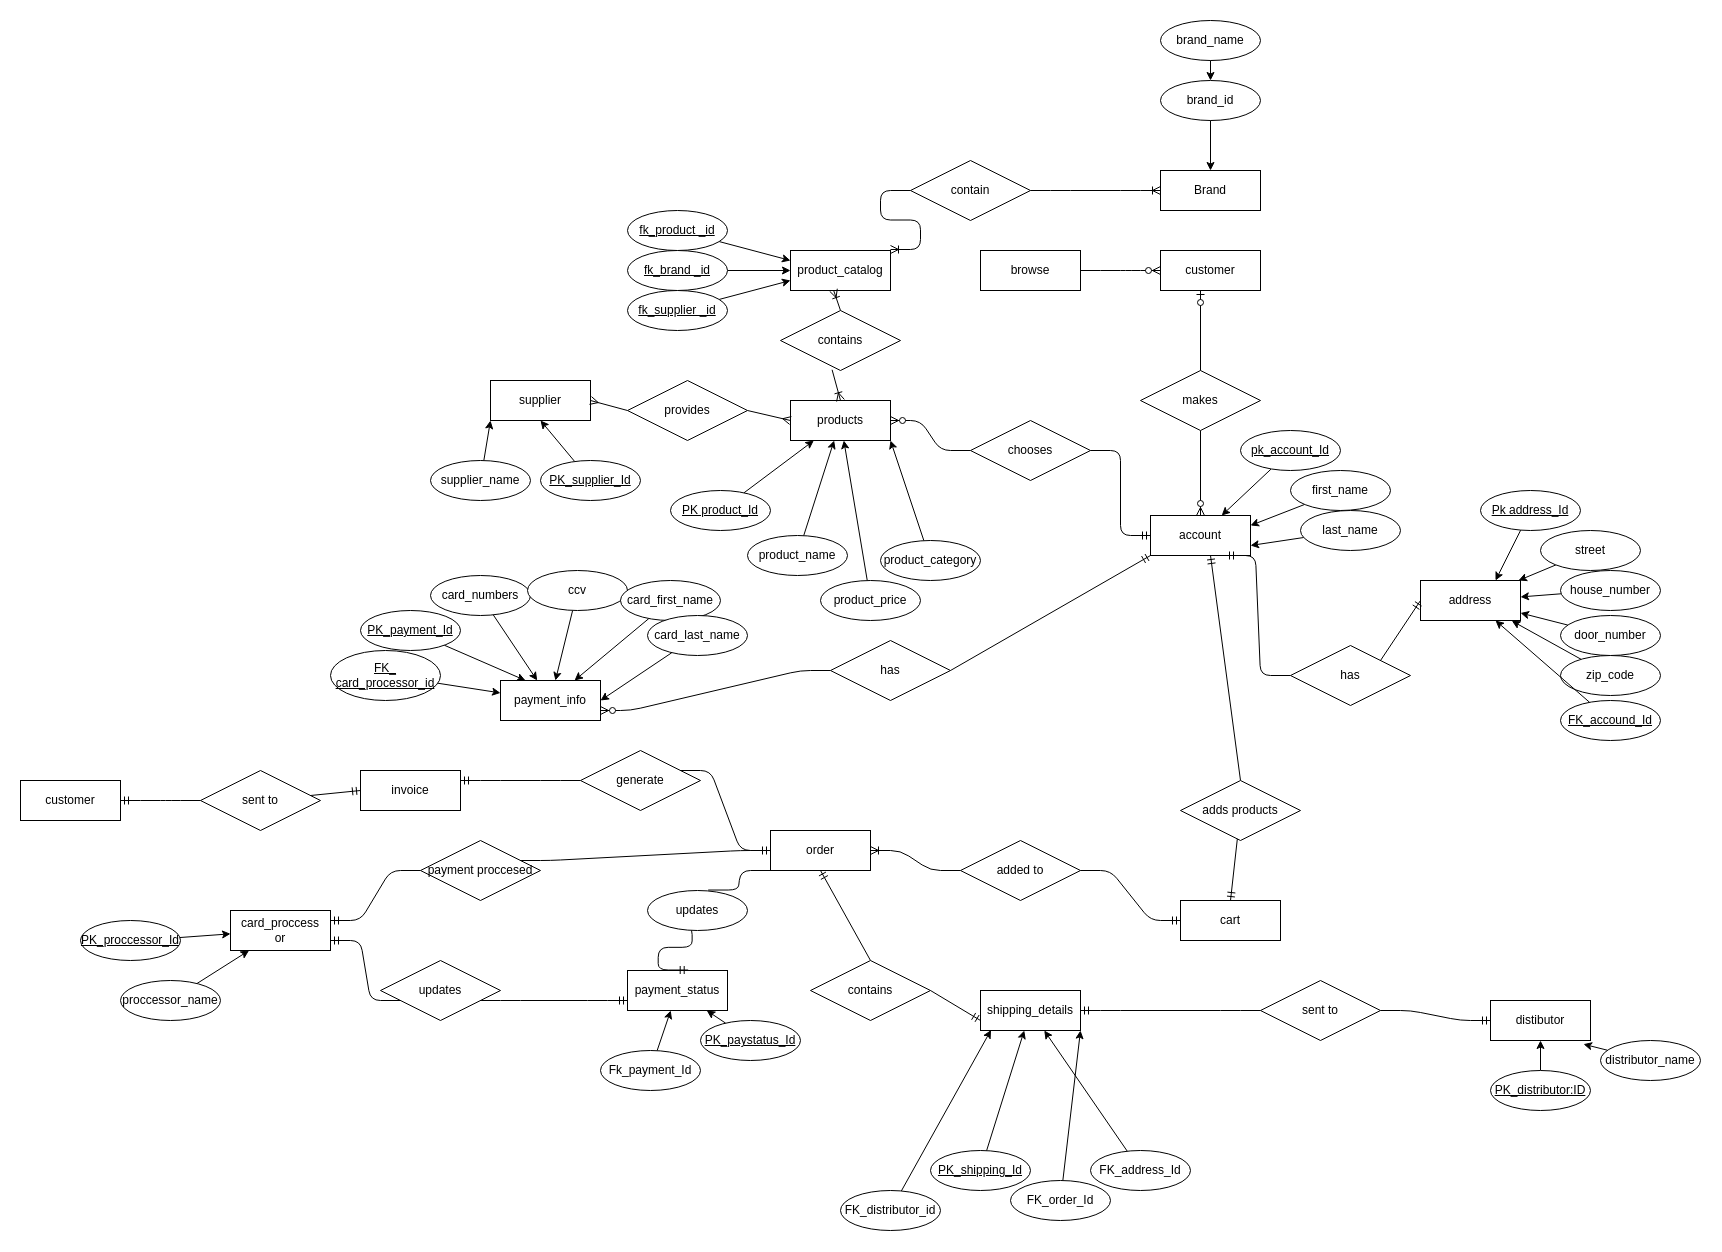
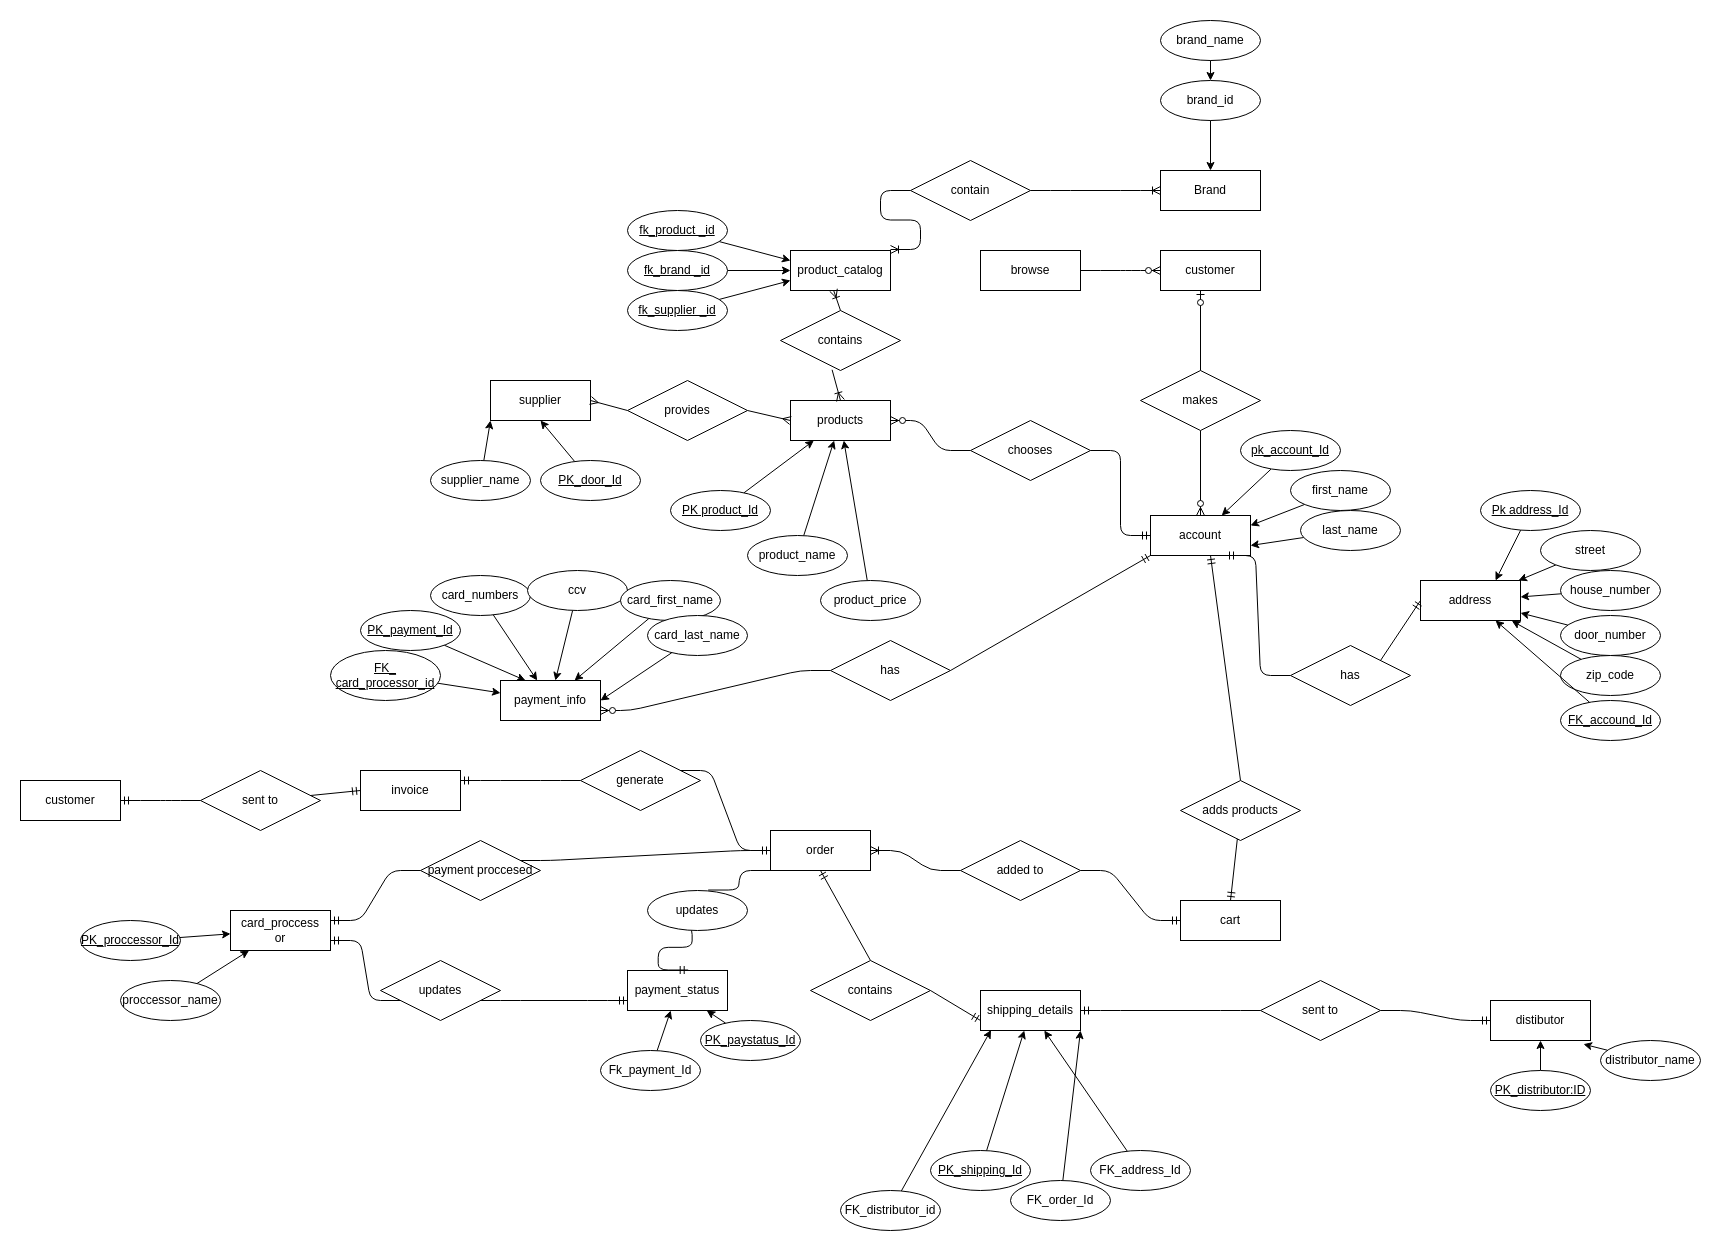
(591, 481) -> (591, 481)
(908, 494) -> none
(931, 561) -> none
